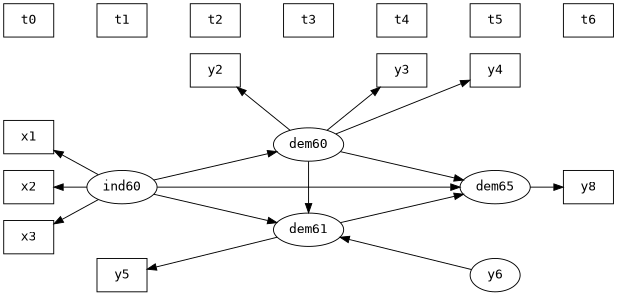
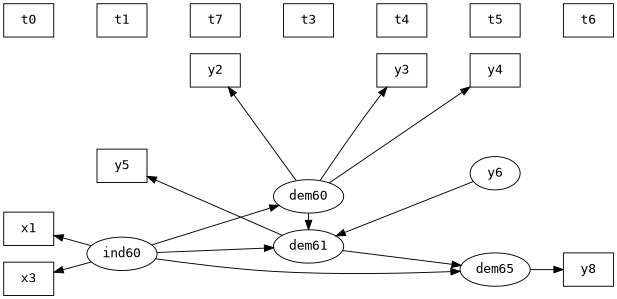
(215, 20) -> (215, 20)
(397, 165) -> none
(29, 187) -> none
